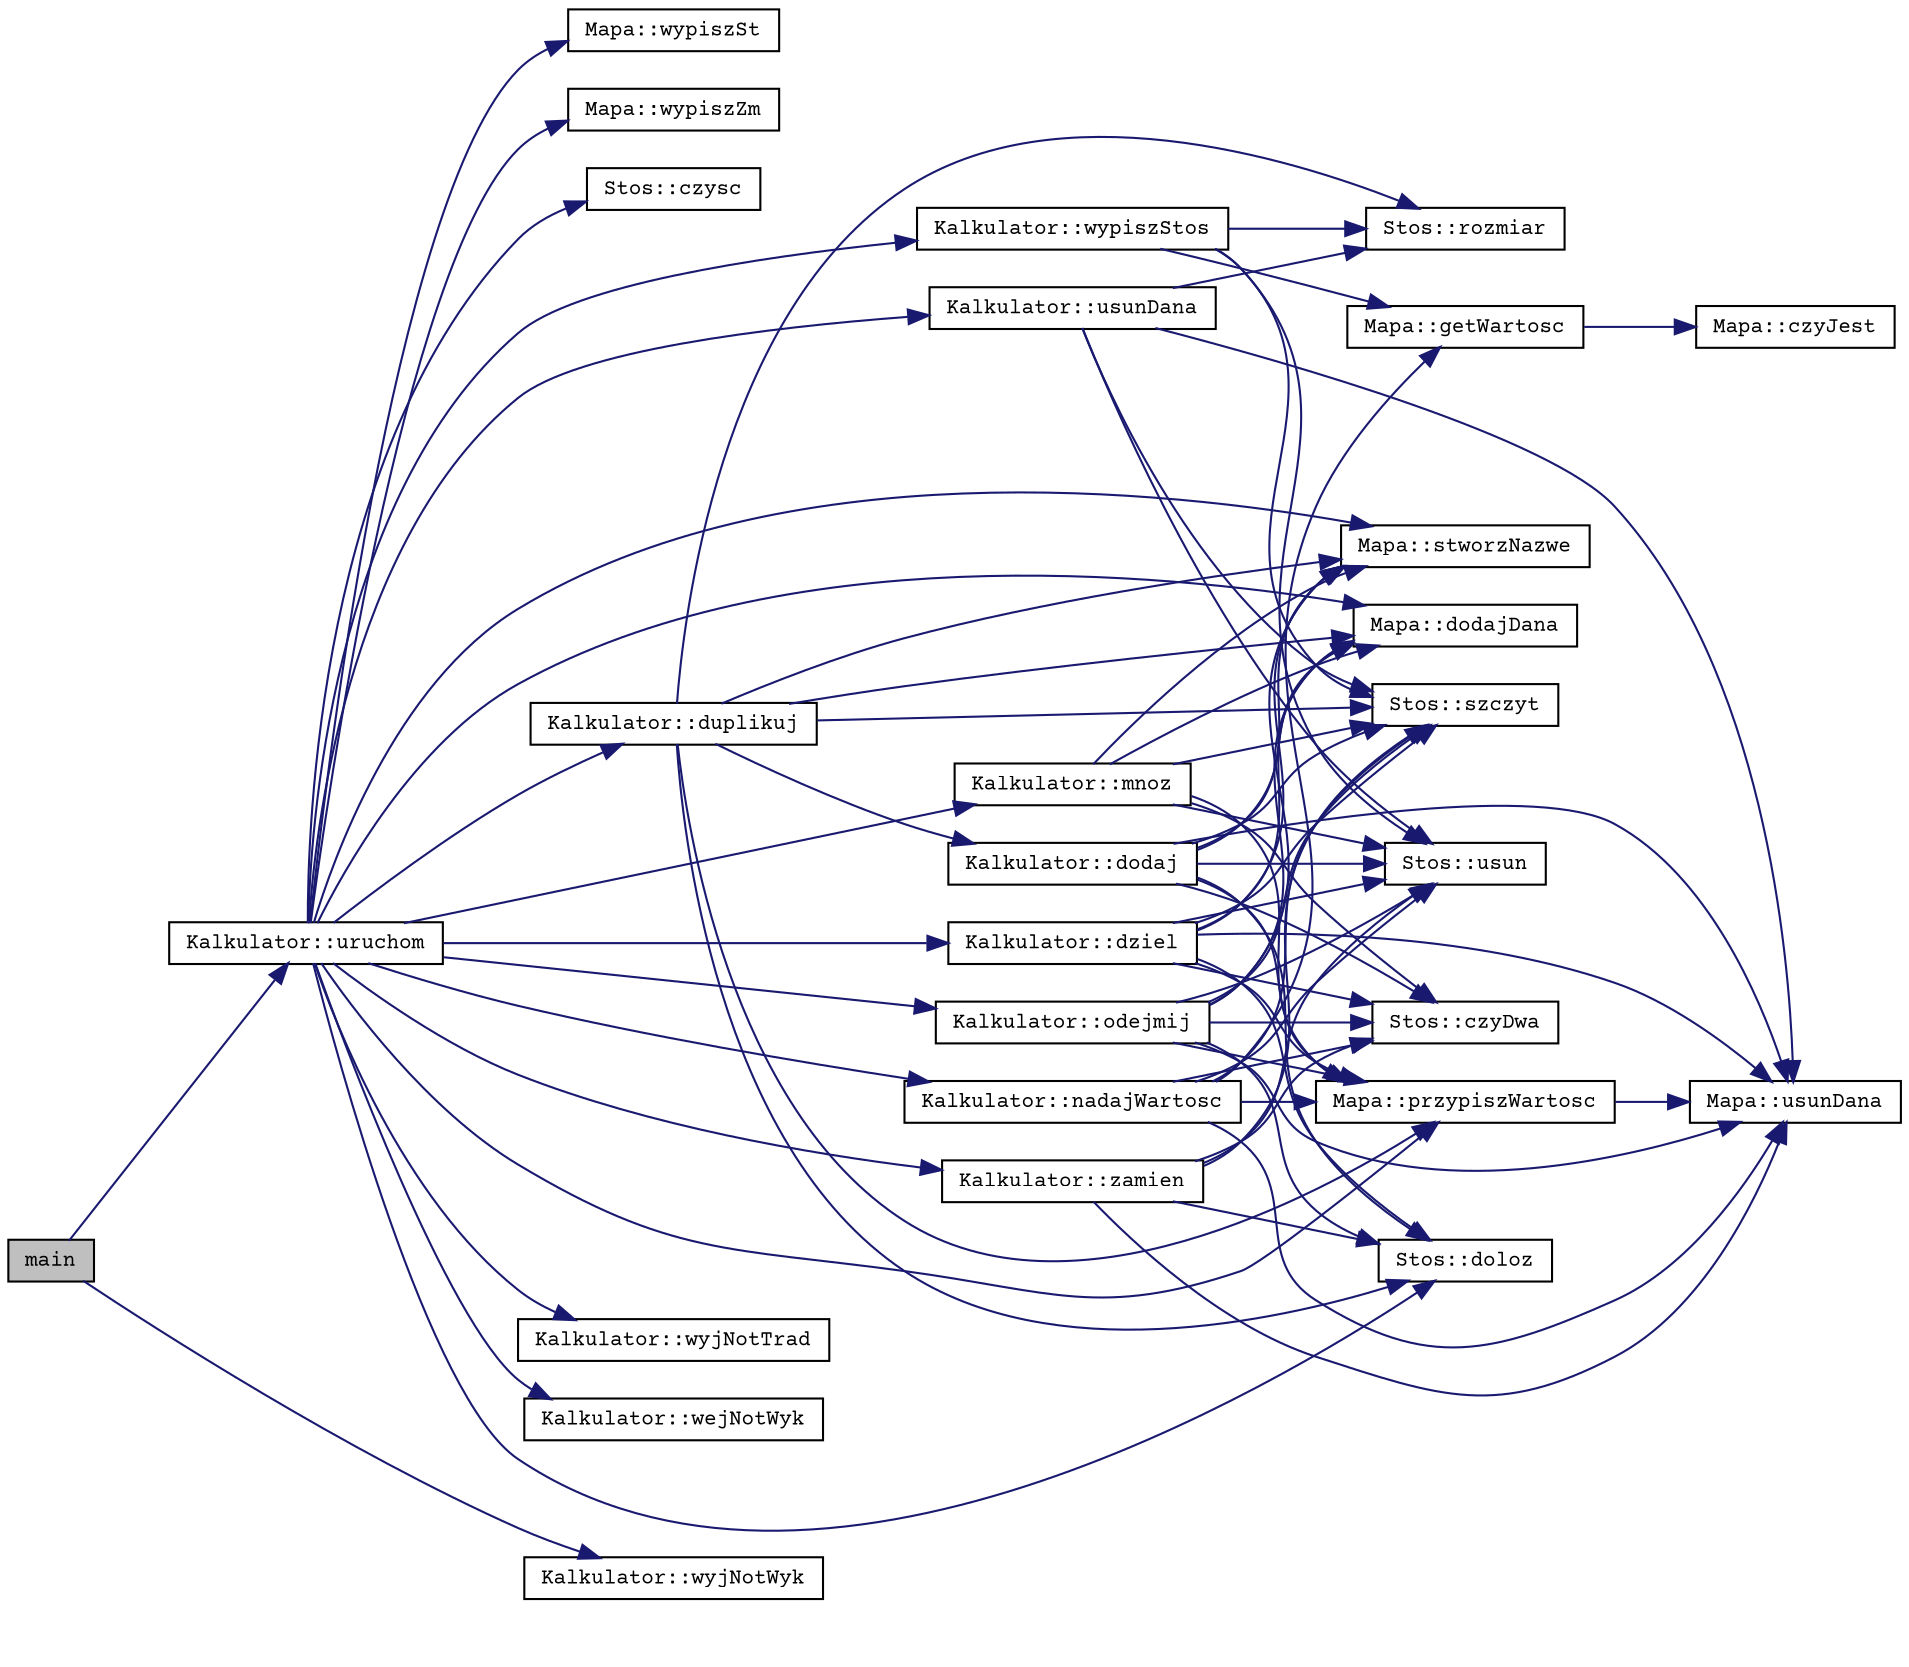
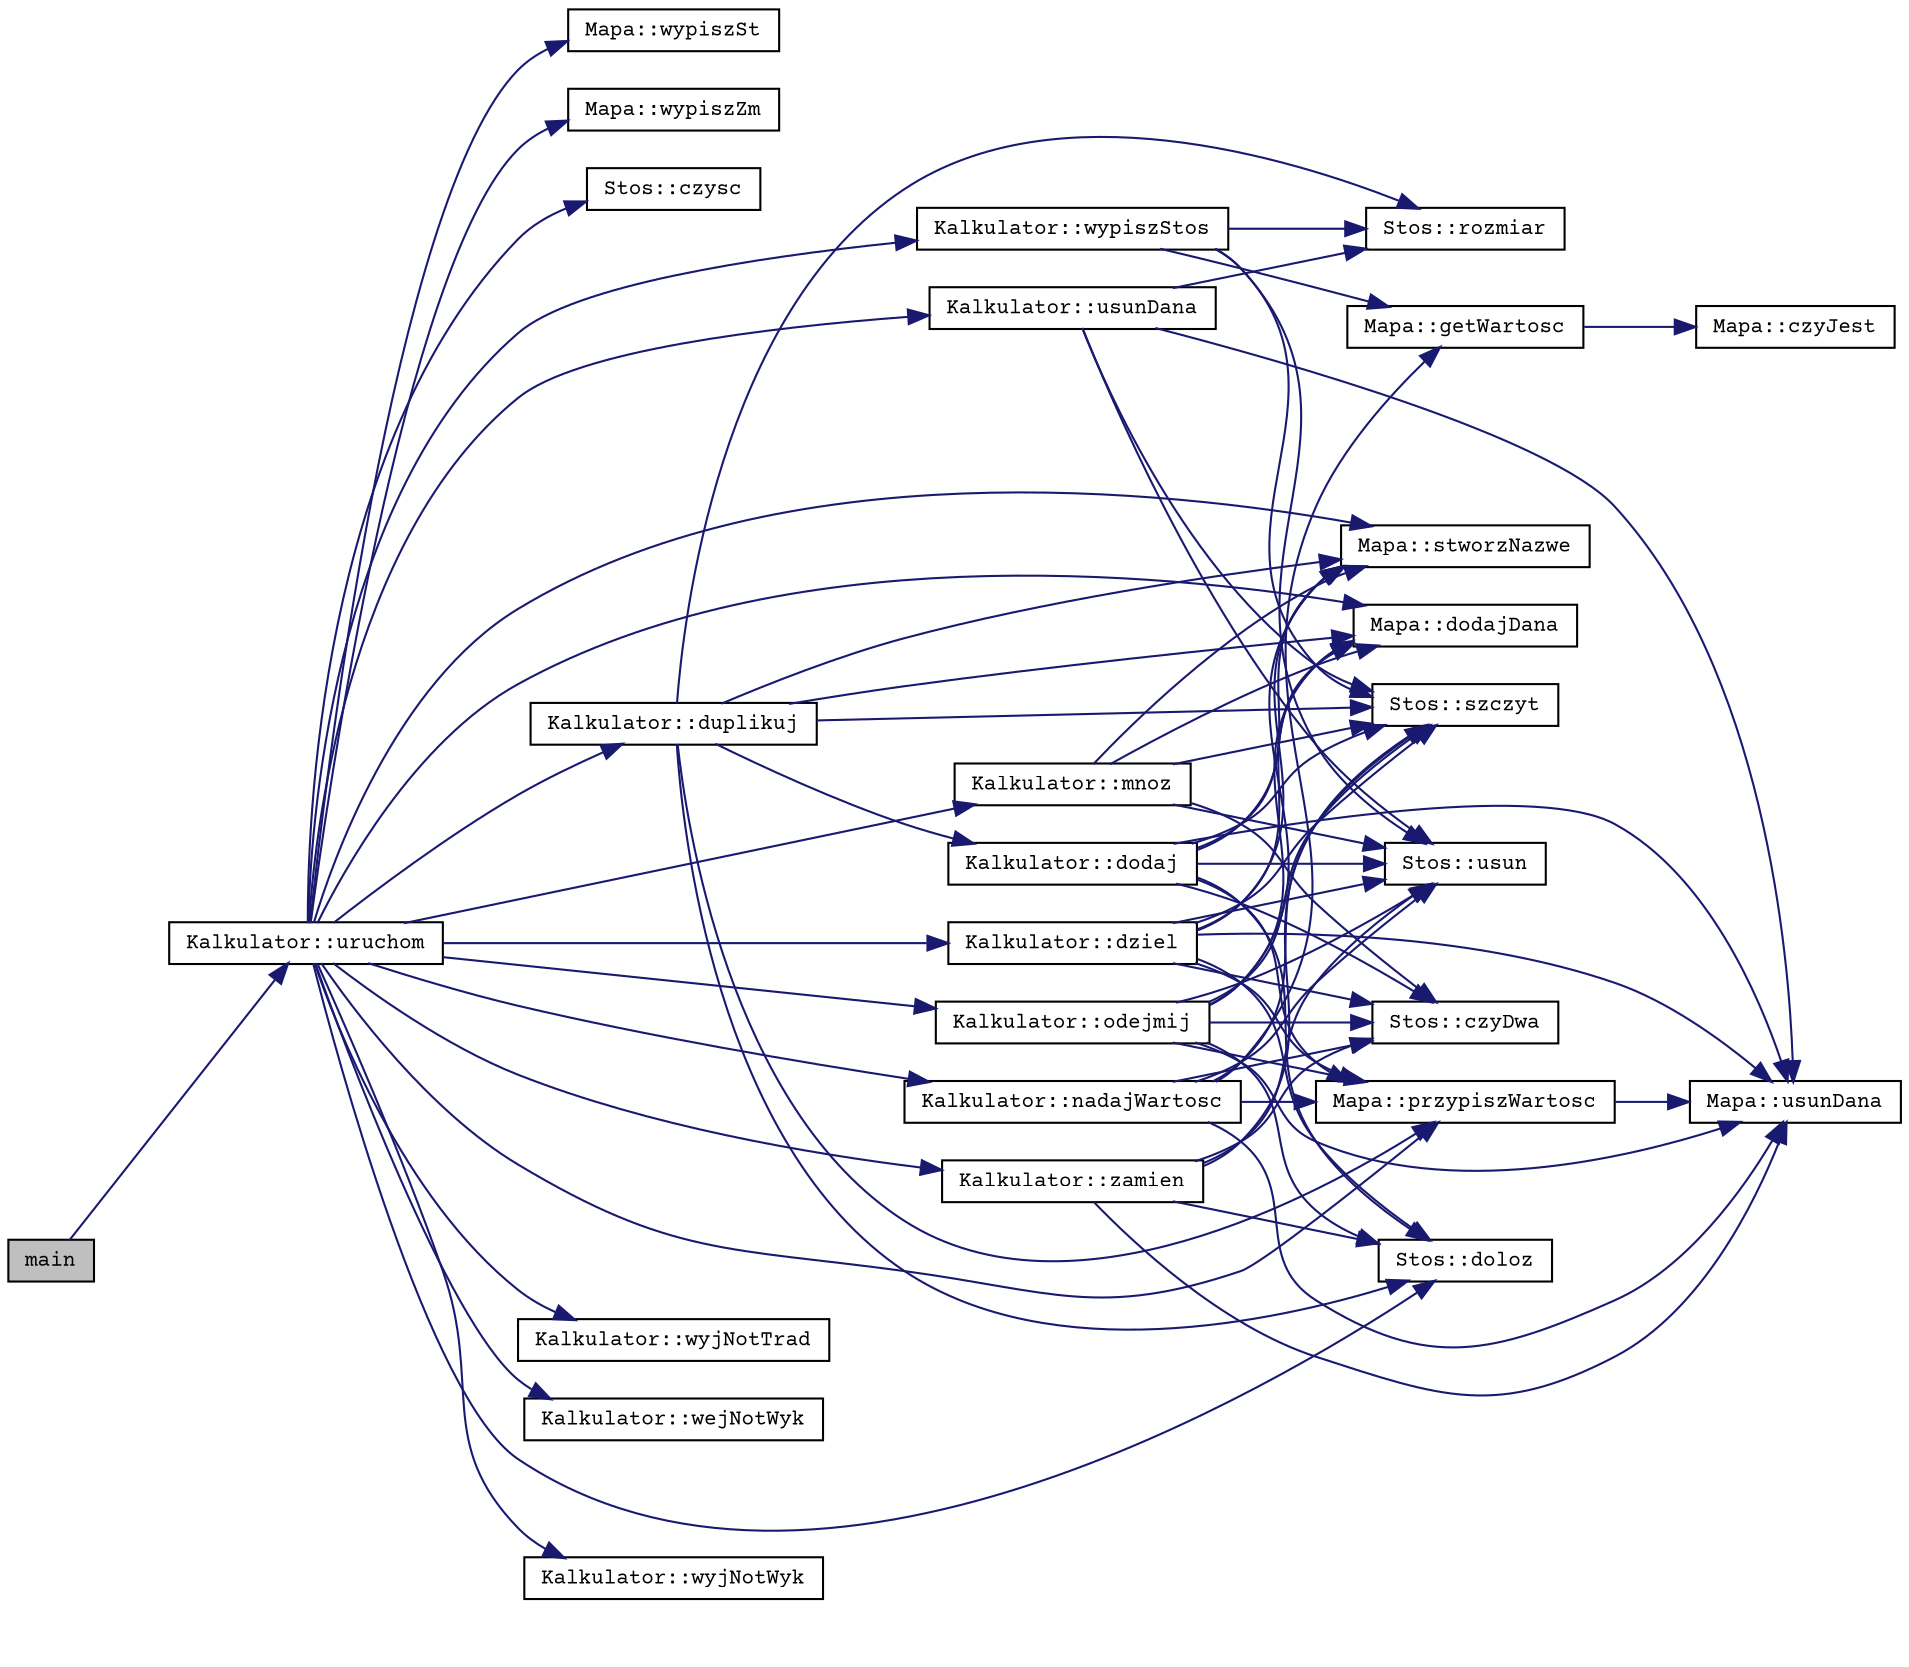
(1279, 921) -> none
(325, 1429) -> (456, 1322)
